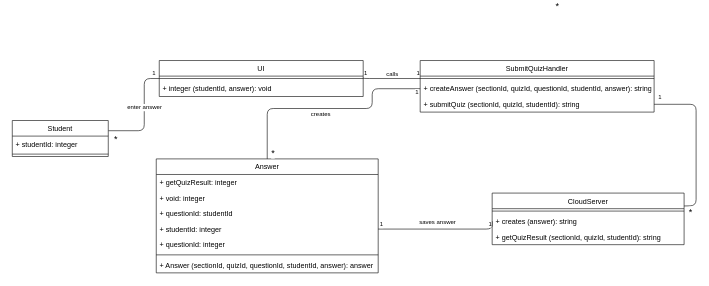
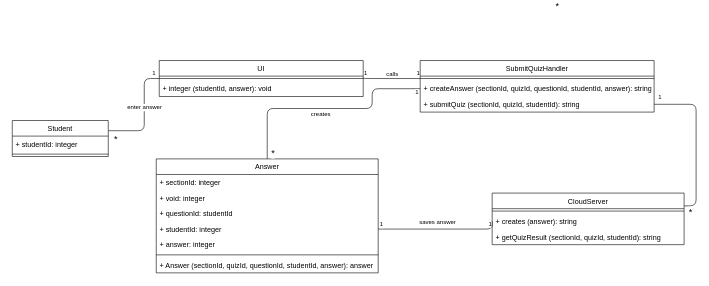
(202, 182) -> (195, 182)
(197, 245) -> (190, 245)
